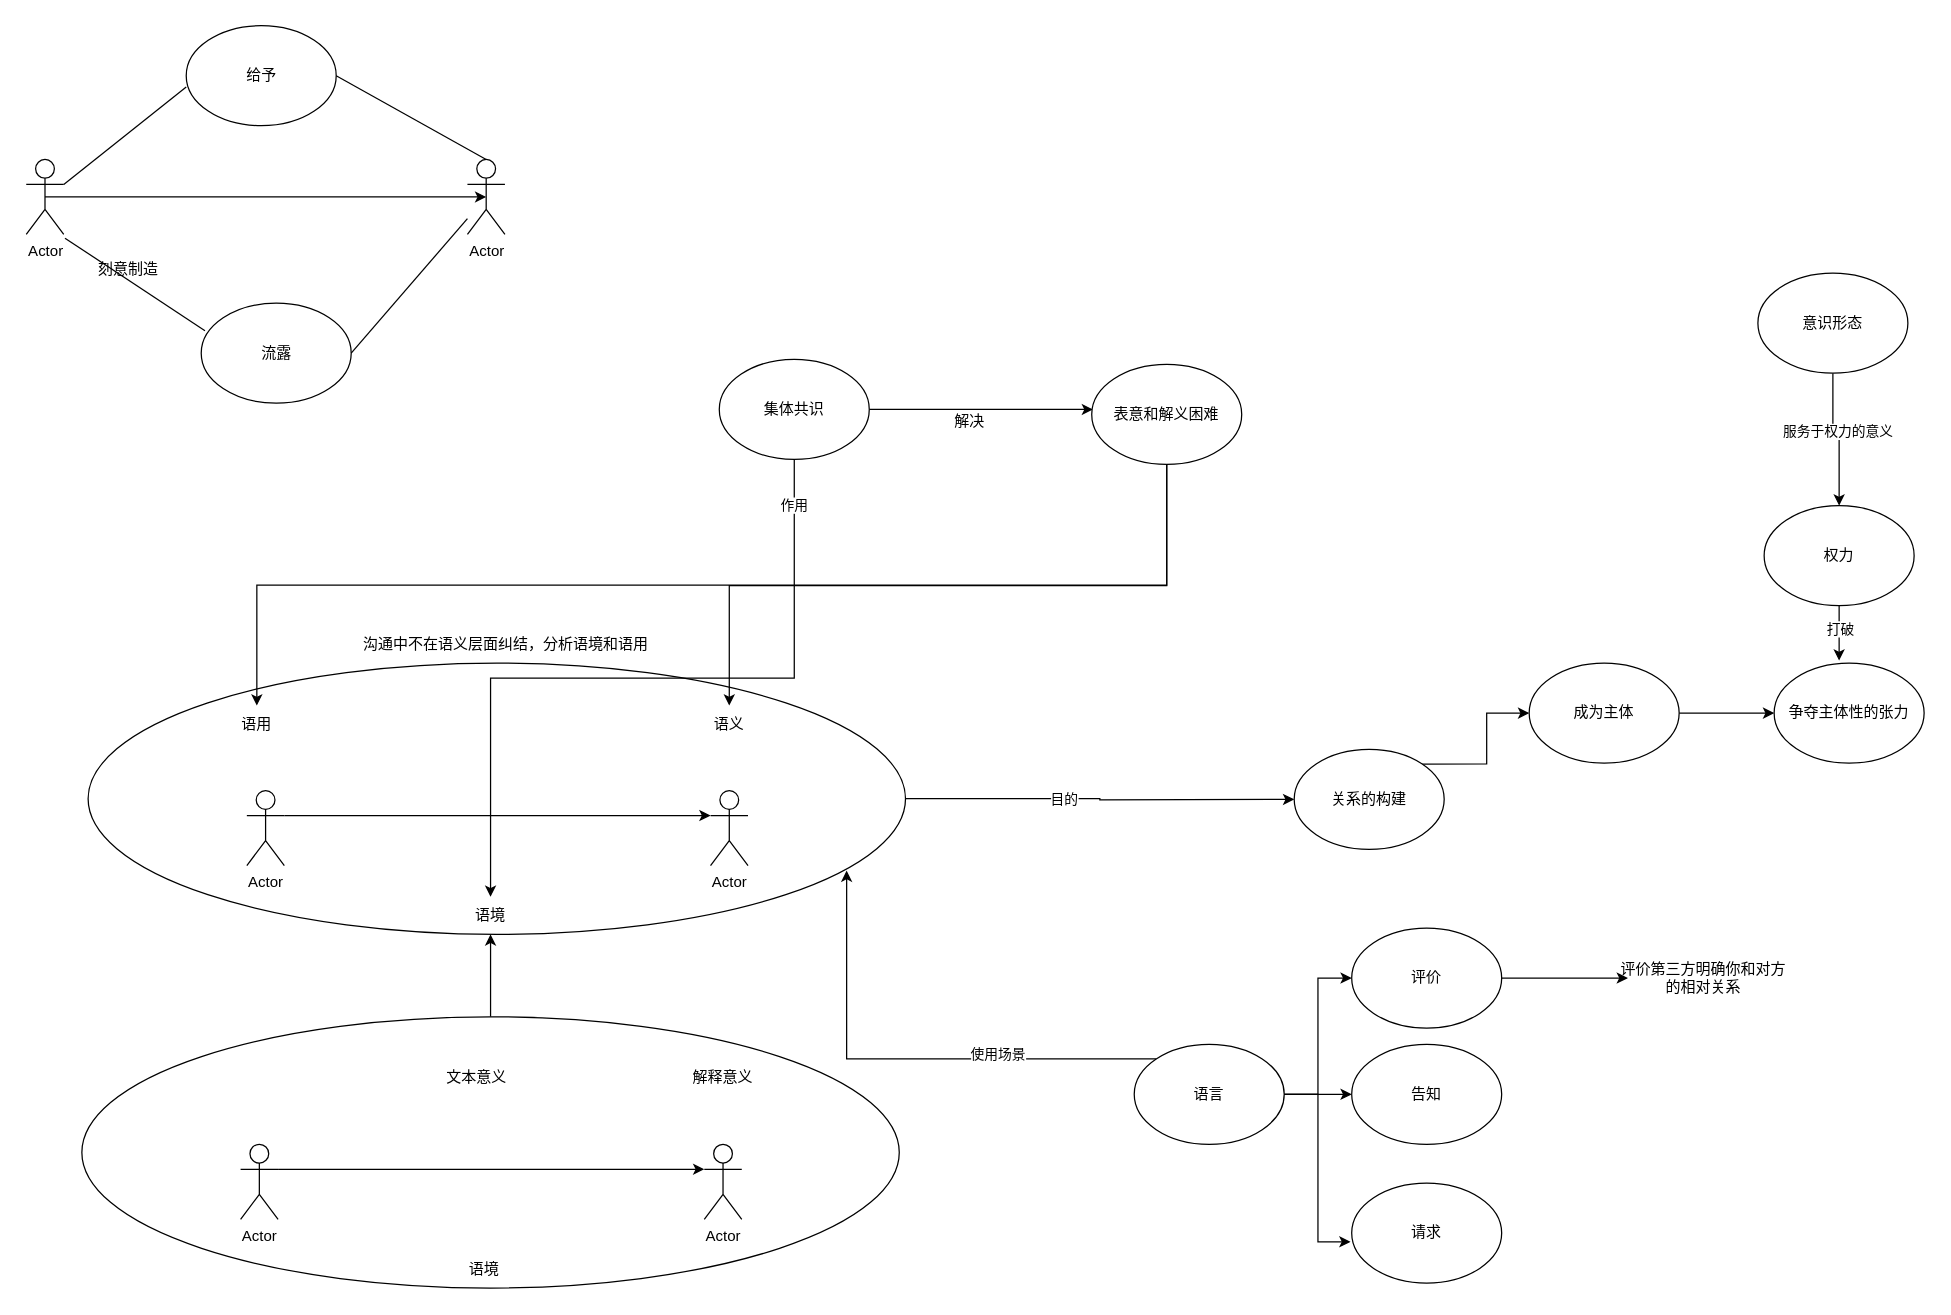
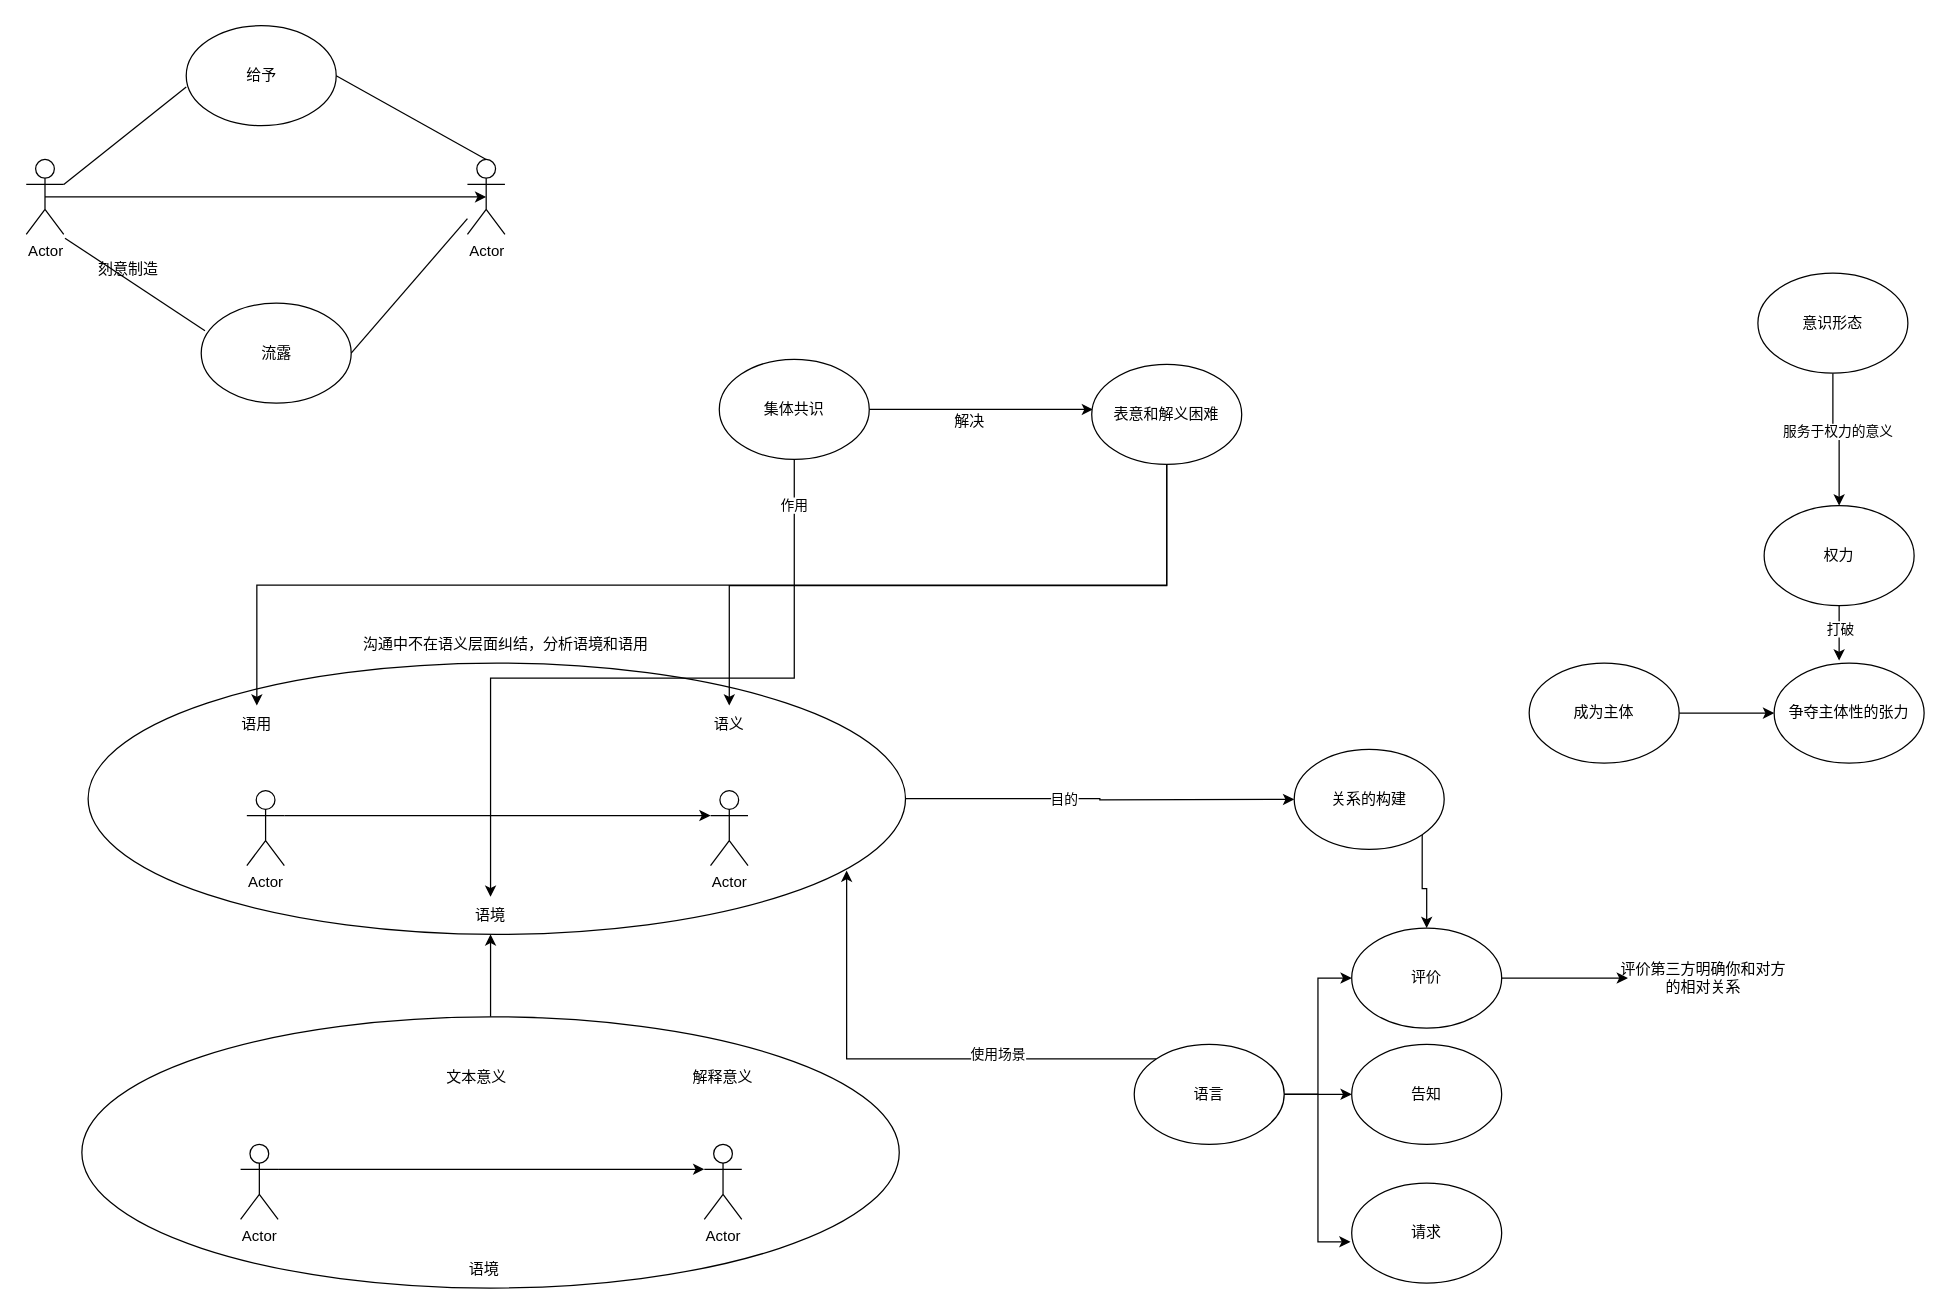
(1487, 754) -> (1422, 879)
